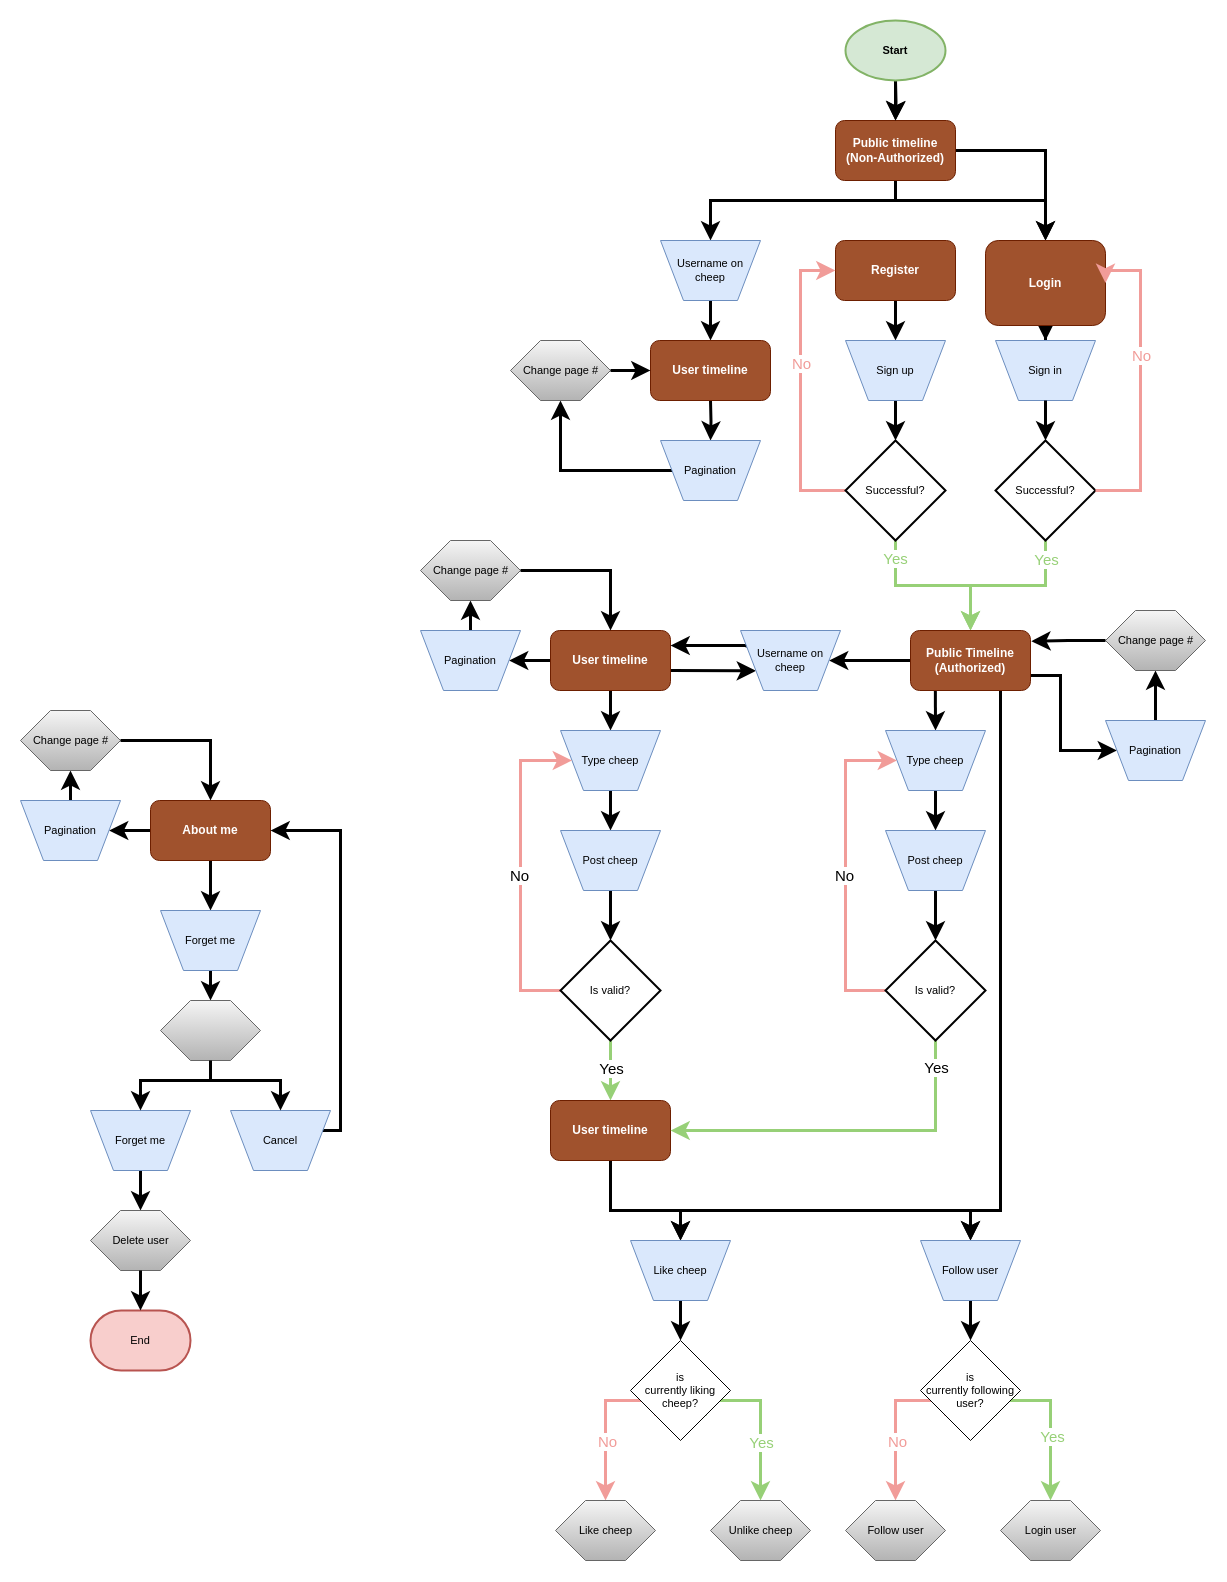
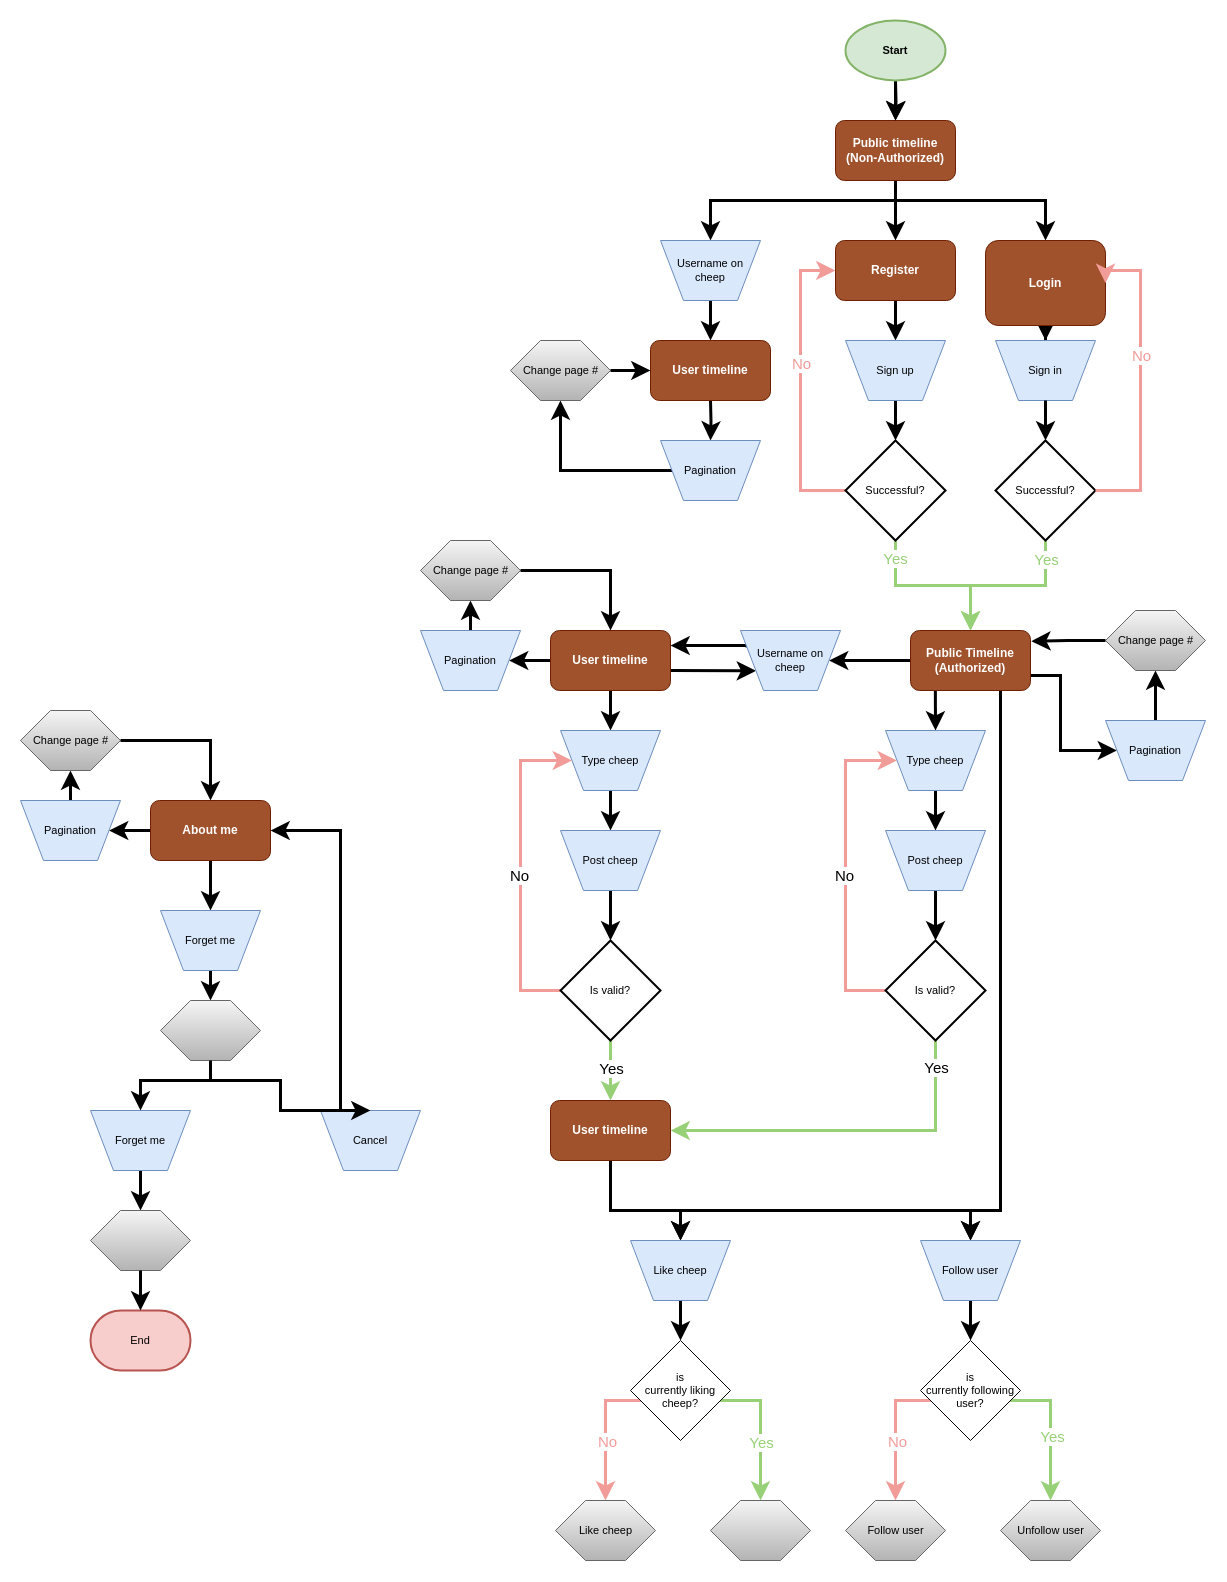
(1025, 151) -> (896, 214)
(281, 1141) -> (371, 1141)
(141, 1241) -> none
(761, 1531) -> none
(1051, 1531) -> (1051, 1531)
